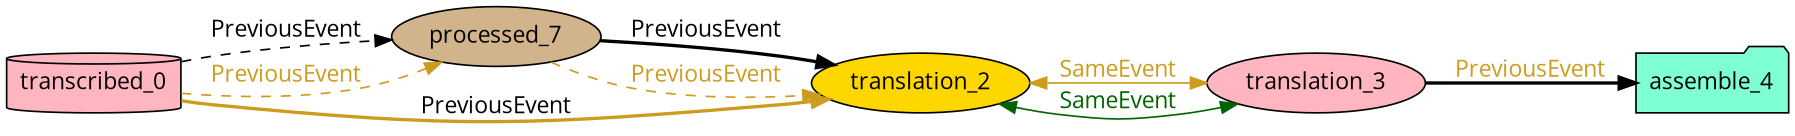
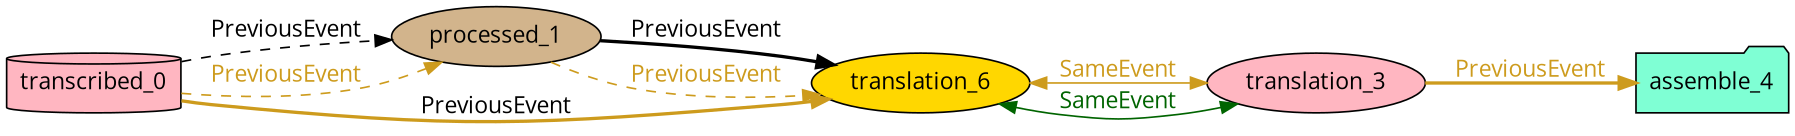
(496, 37) -> (496, 37)
(921, 83) -> (921, 83)
(1522, 83) -> (1522, 83)
